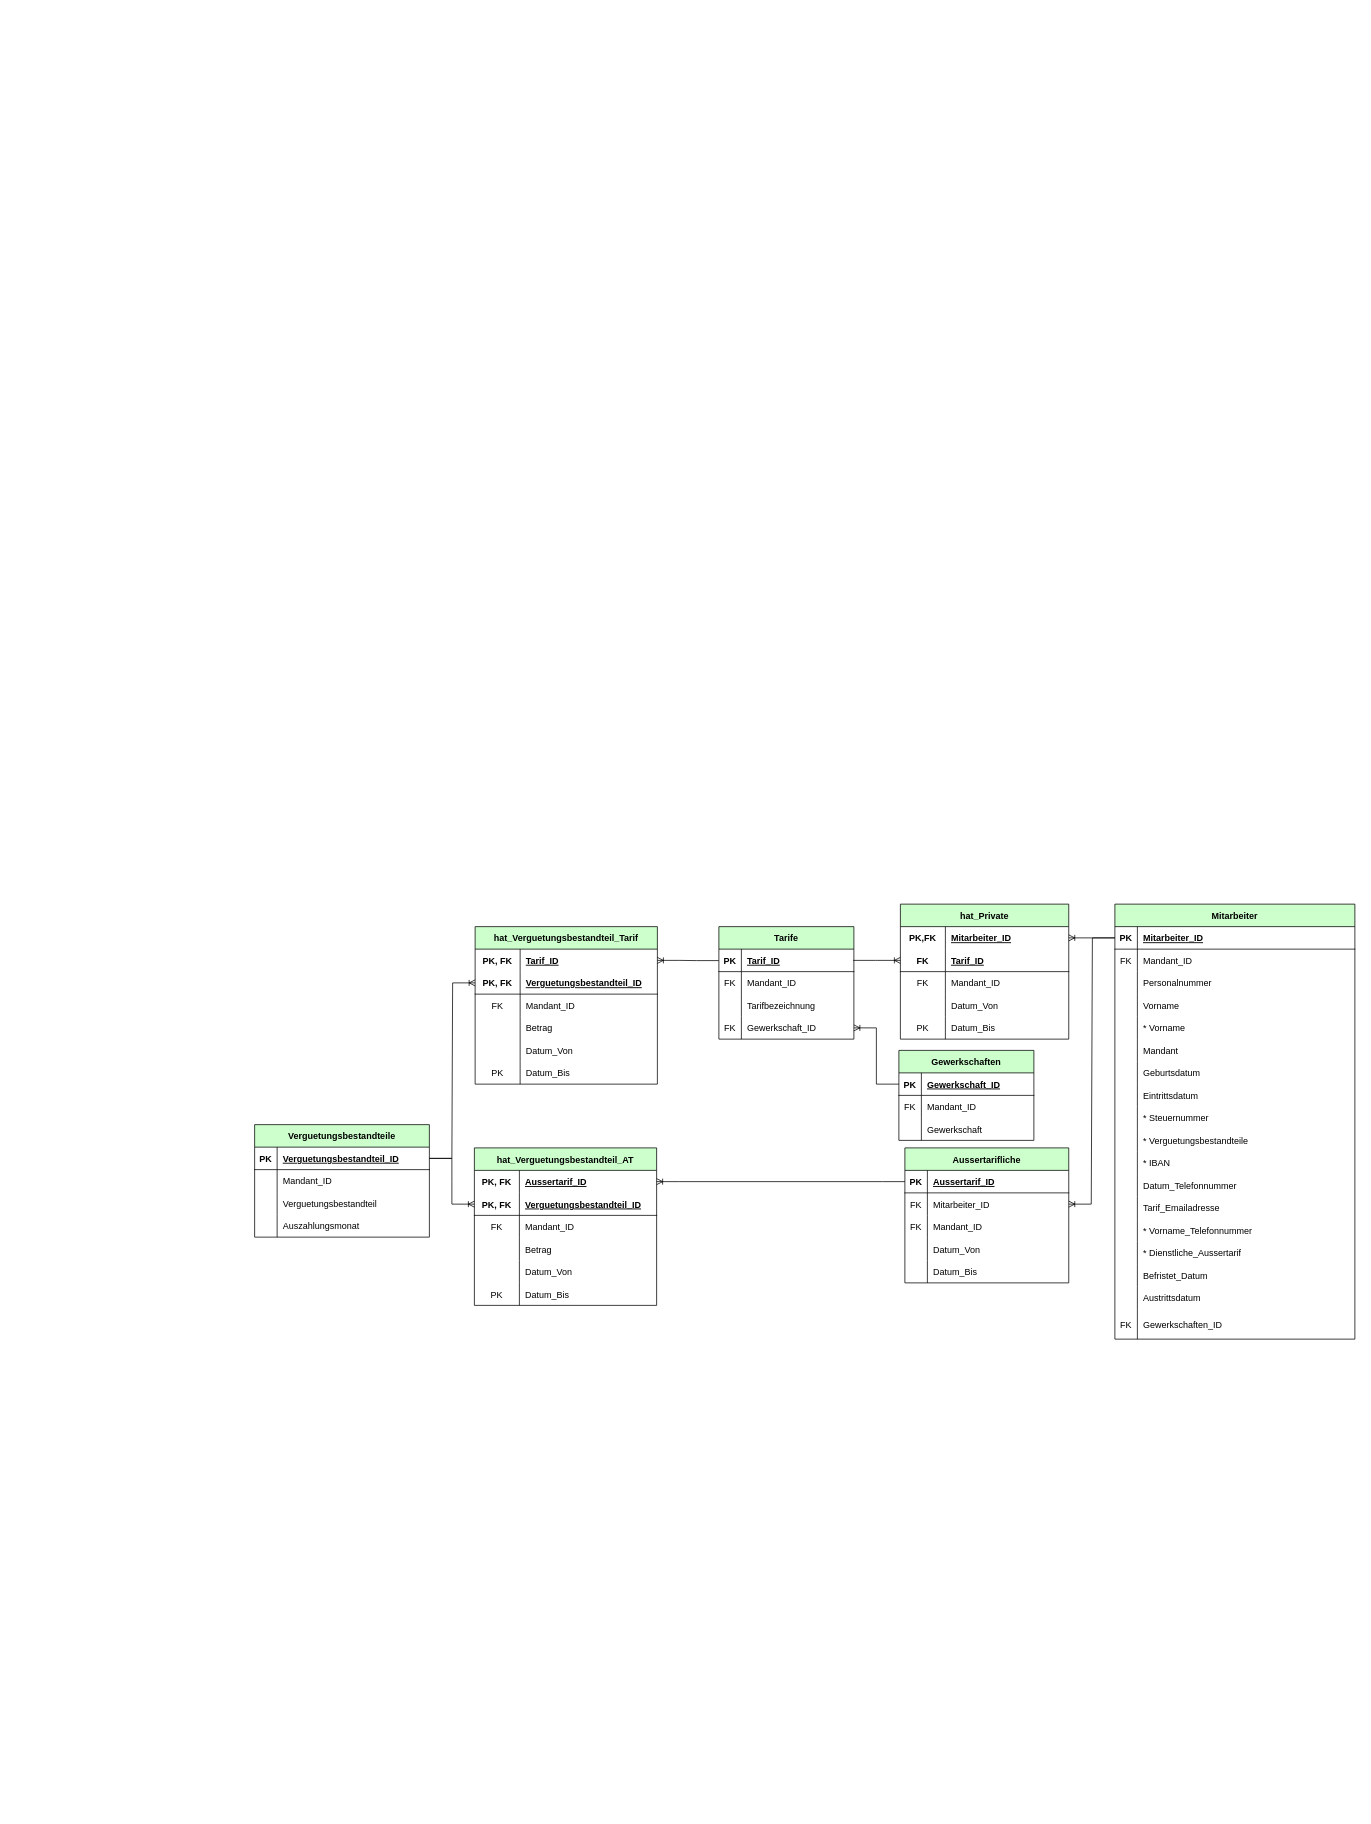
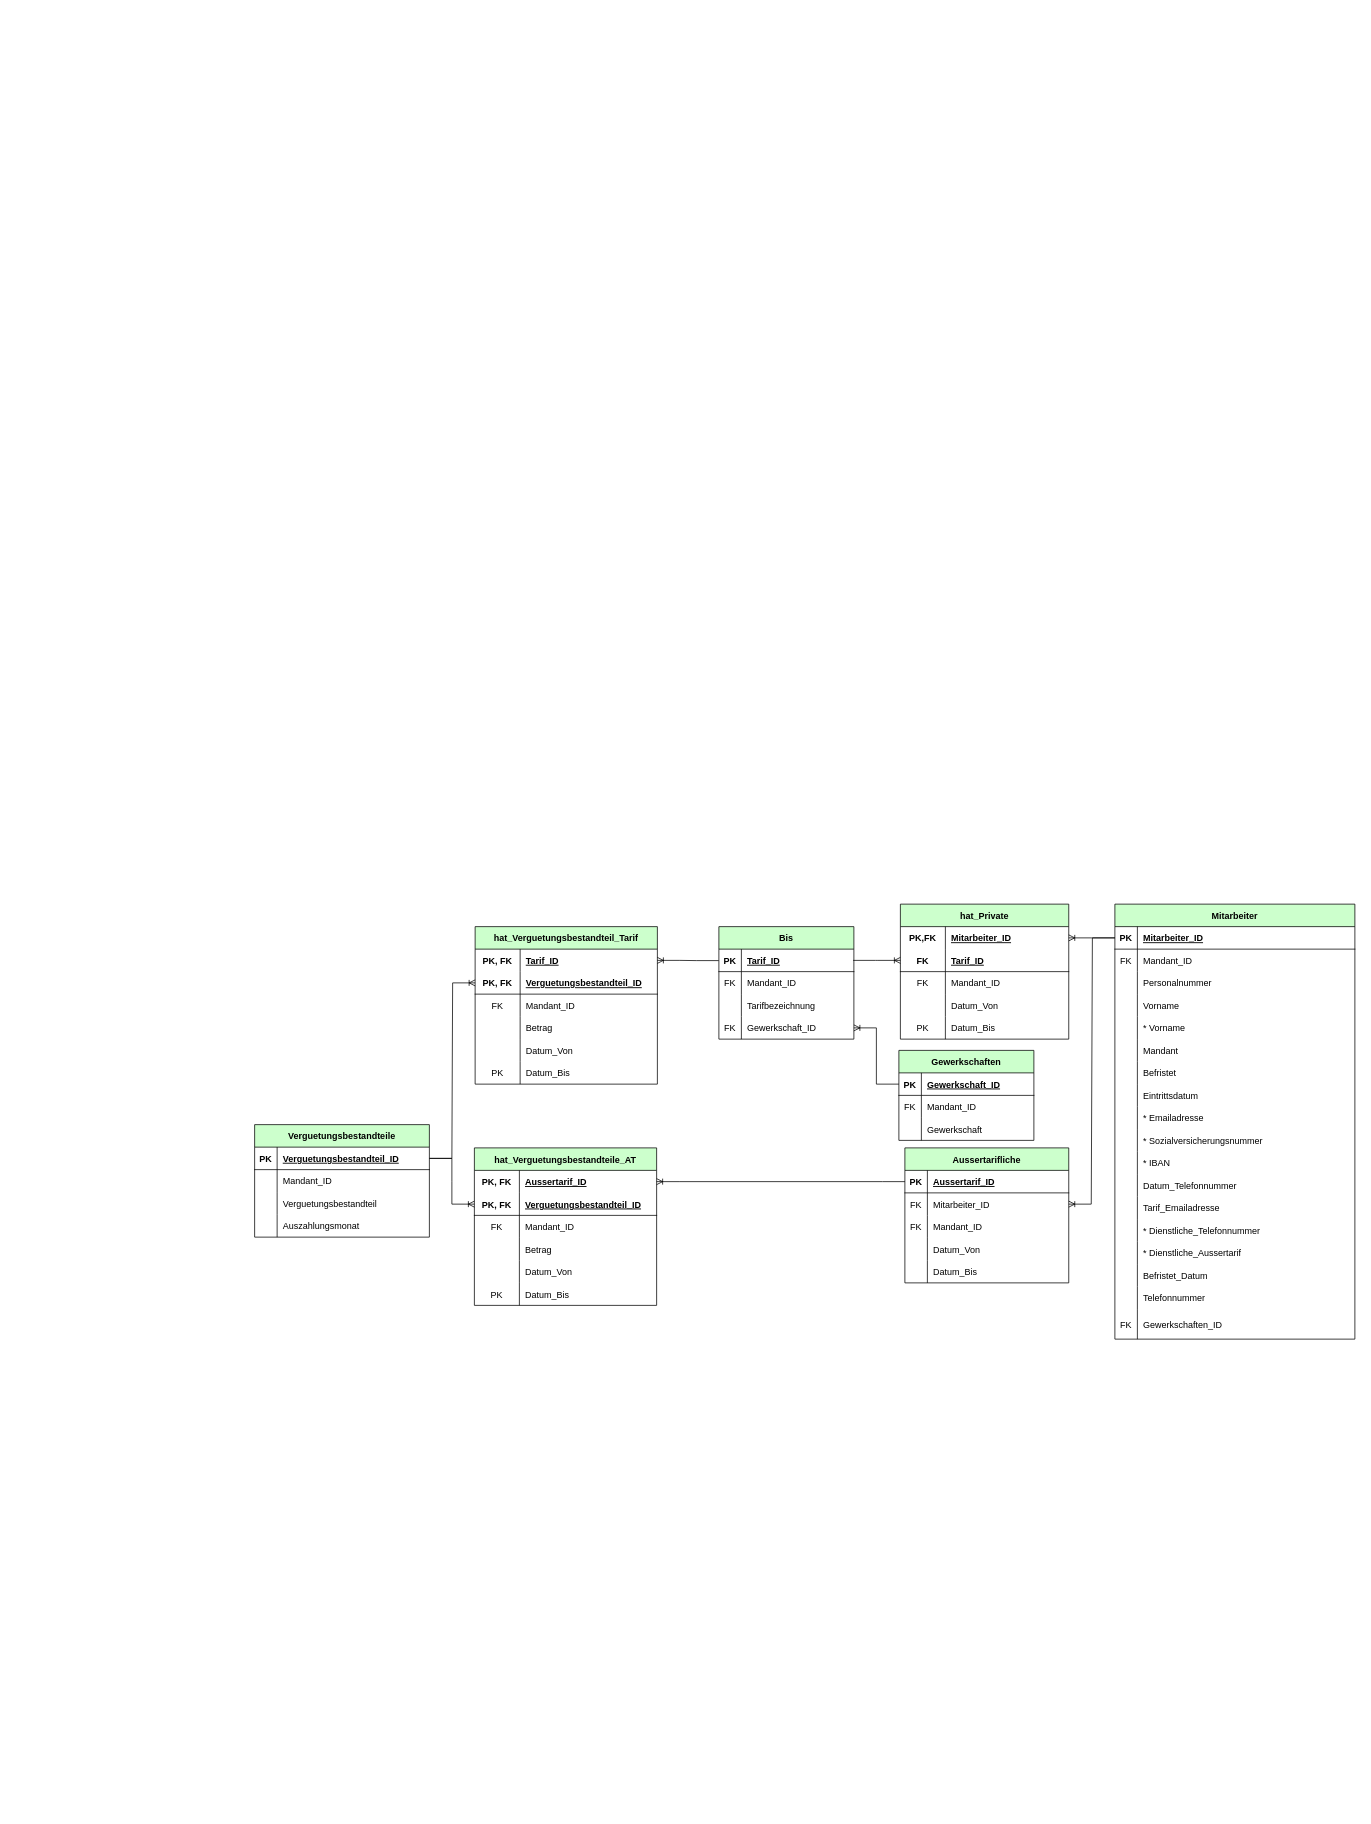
(786, 938) -> (786, 938)
(1173, 1073) -> (1165, 1073)
(1177, 1118) -> (1175, 1118)
(1202, 1141) -> (1206, 1141)
(565, 1160) -> (565, 1160)
(1199, 1231) -> (1205, 1231)
(1177, 1298) -> (1175, 1298)
